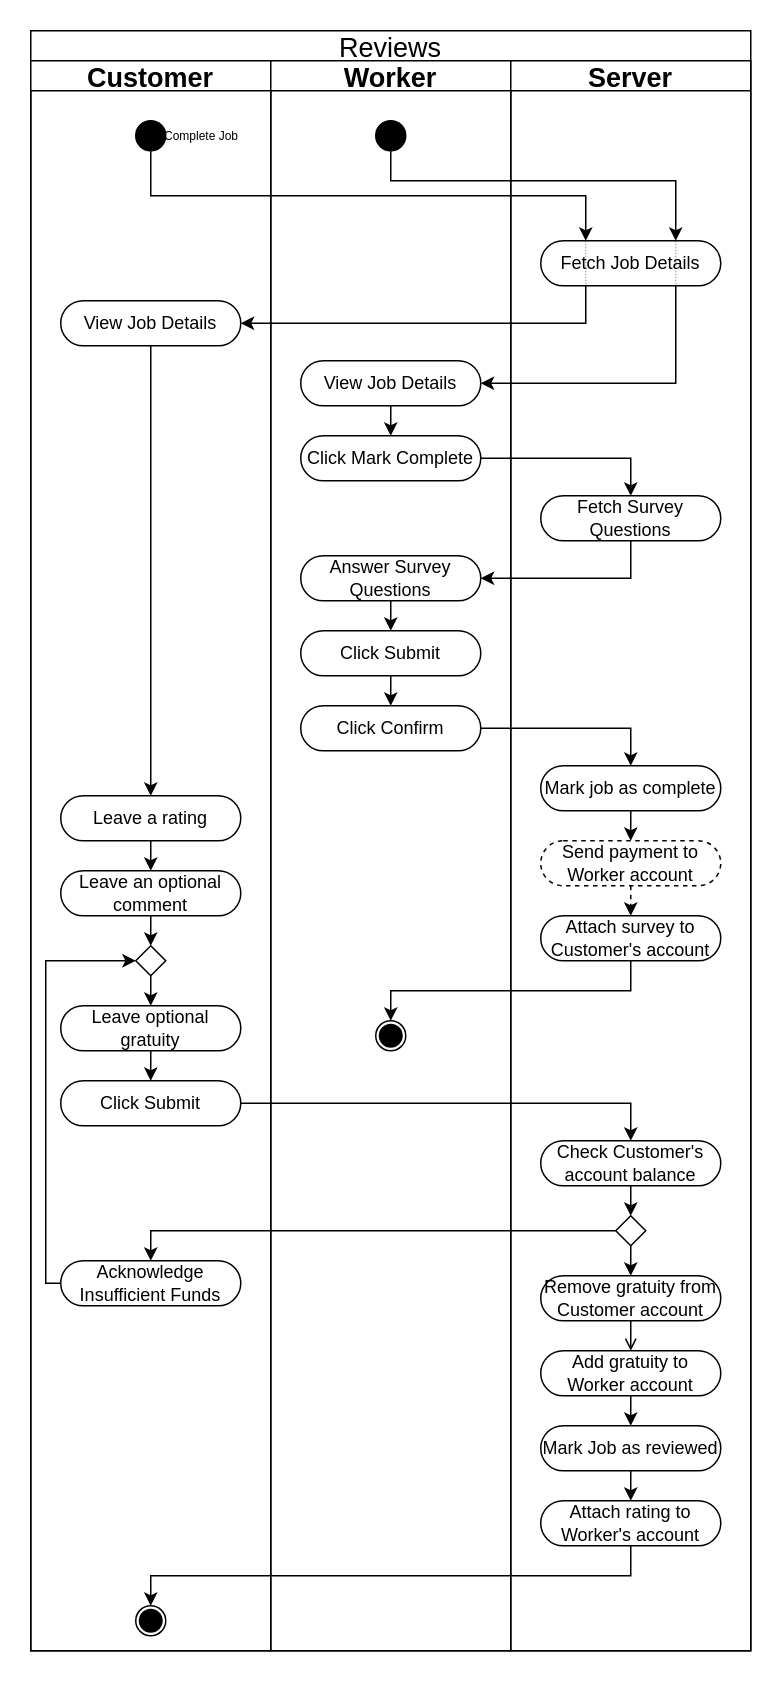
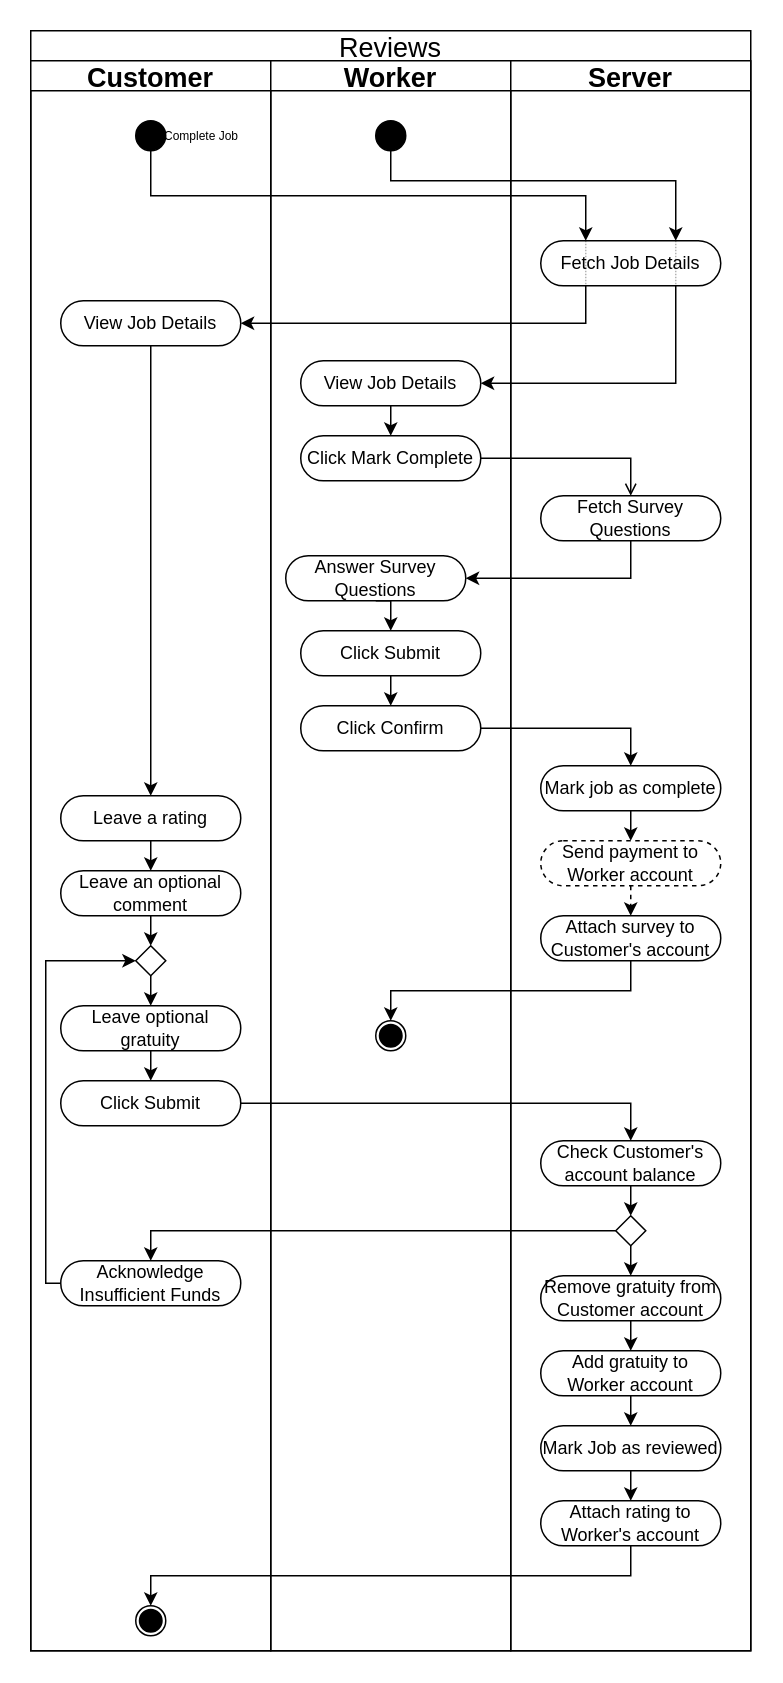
(631, 484) -> (631, 486)
(391, 578) -> (376, 578)
(631, 1341) -> (631, 1339)
